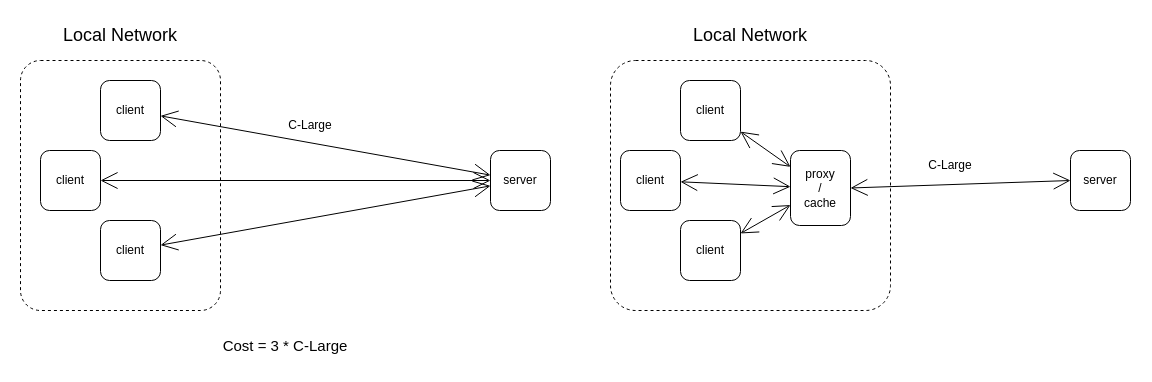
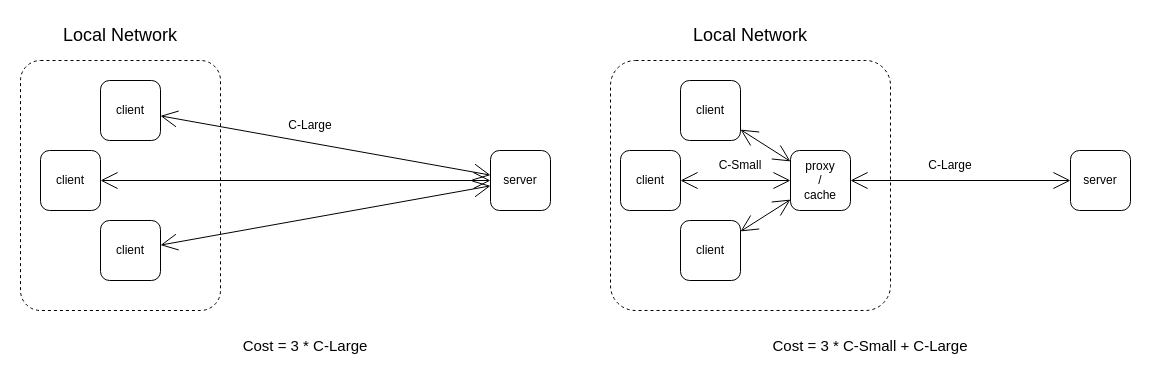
none -> (741, 166)
(821, 188) -> (821, 181)
(286, 346) -> (306, 346)
none -> (871, 346)
